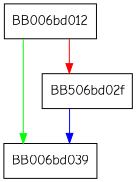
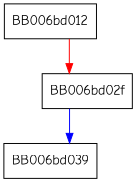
(23, 86) -> none
(87, 91) -> (87, 91)
